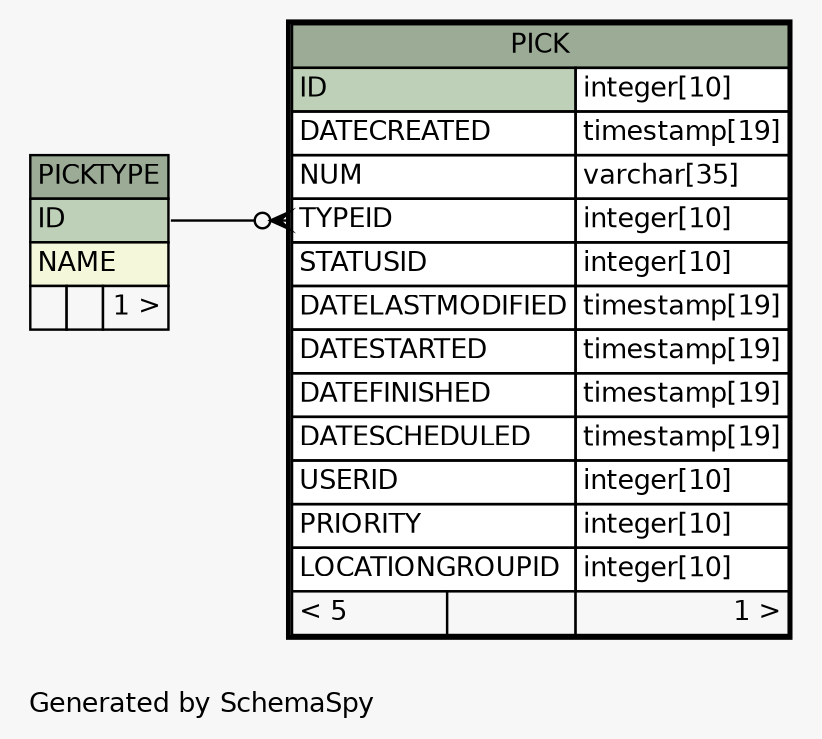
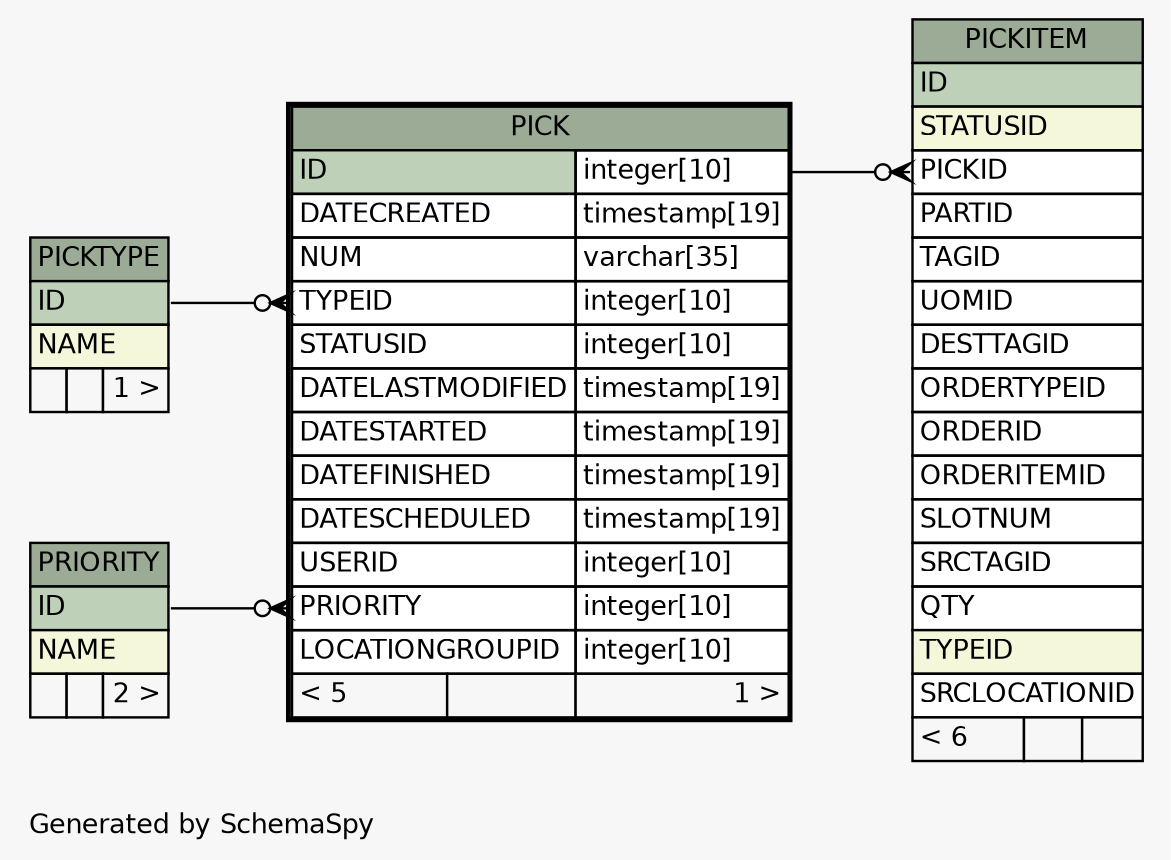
none -> (1026, 390)
none -> (98, 630)
